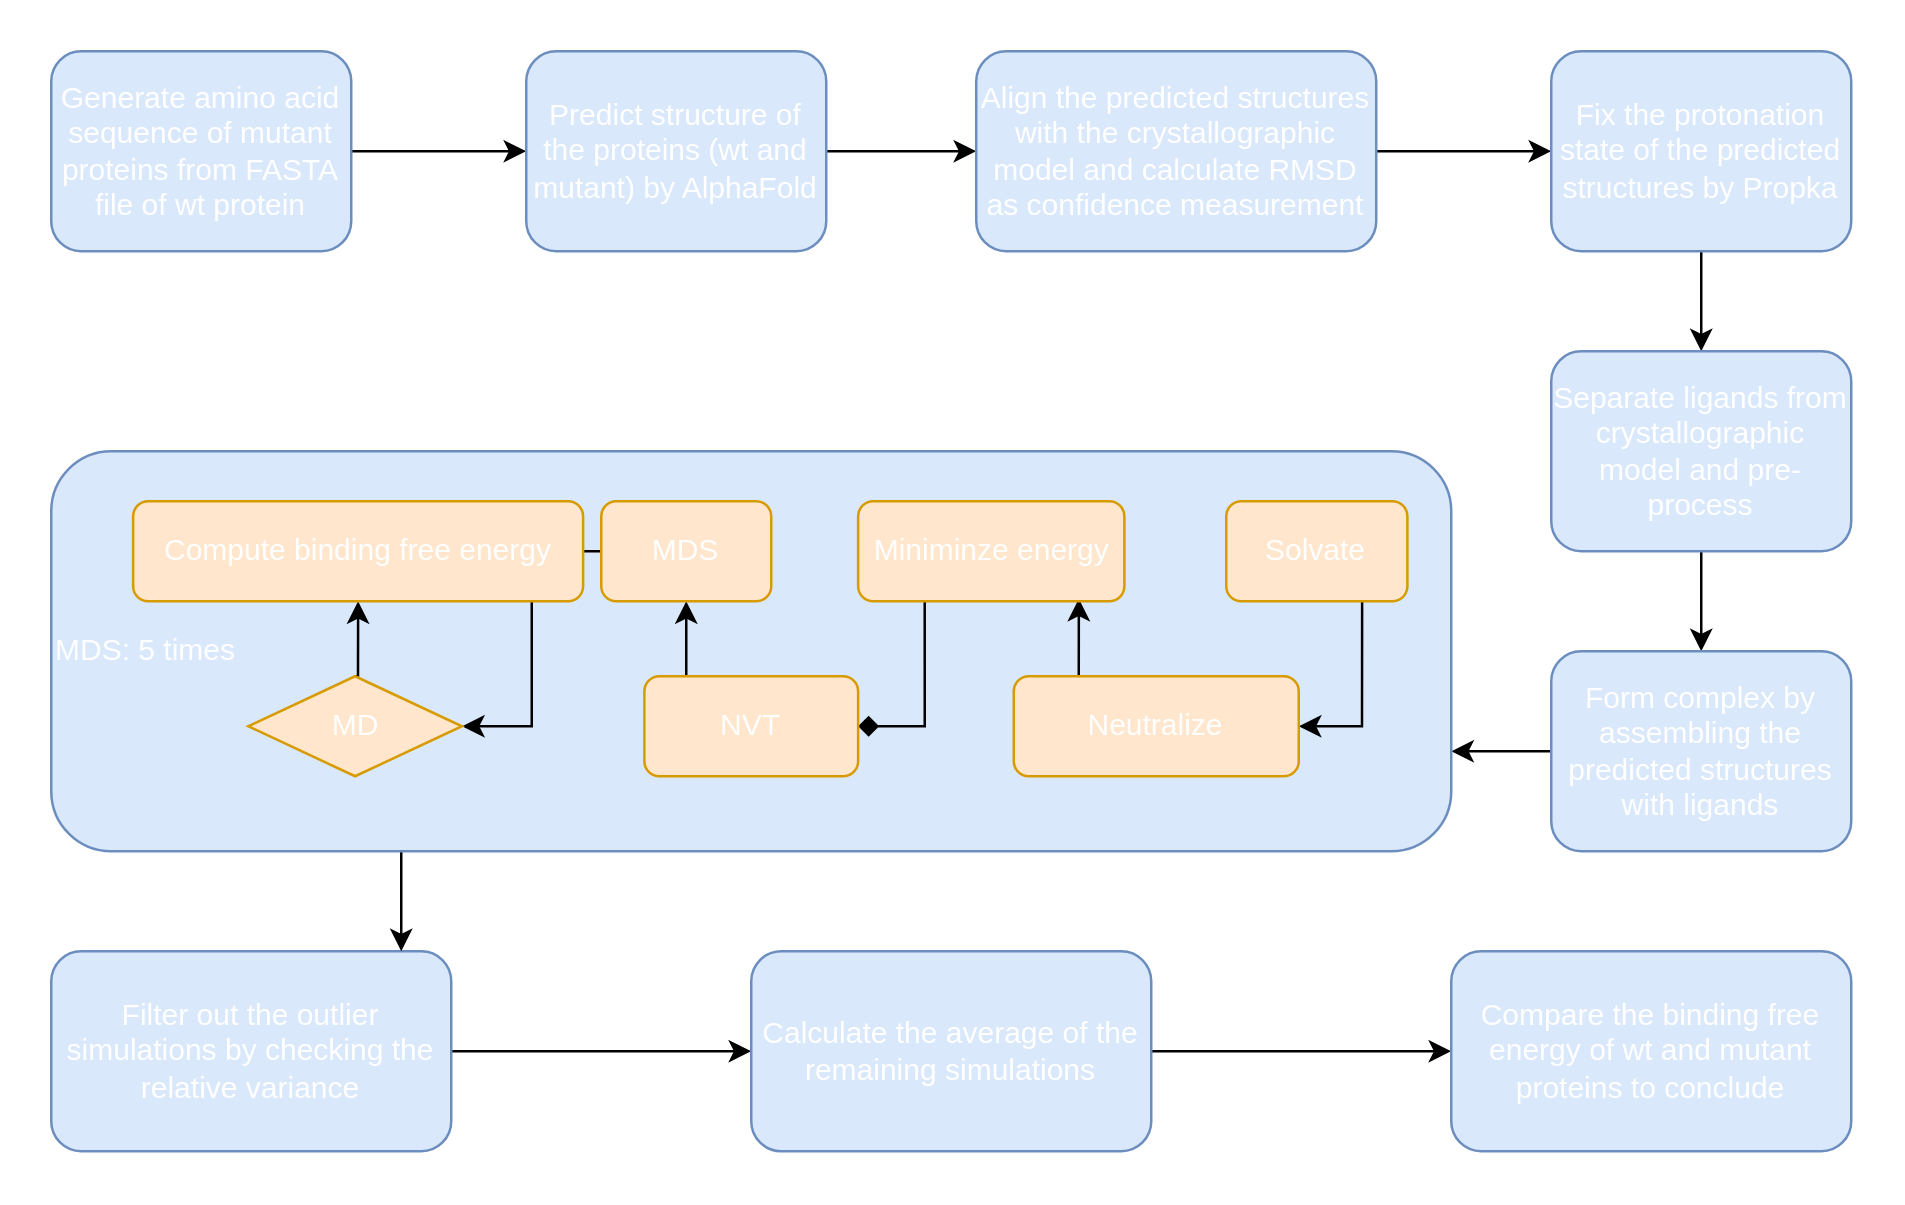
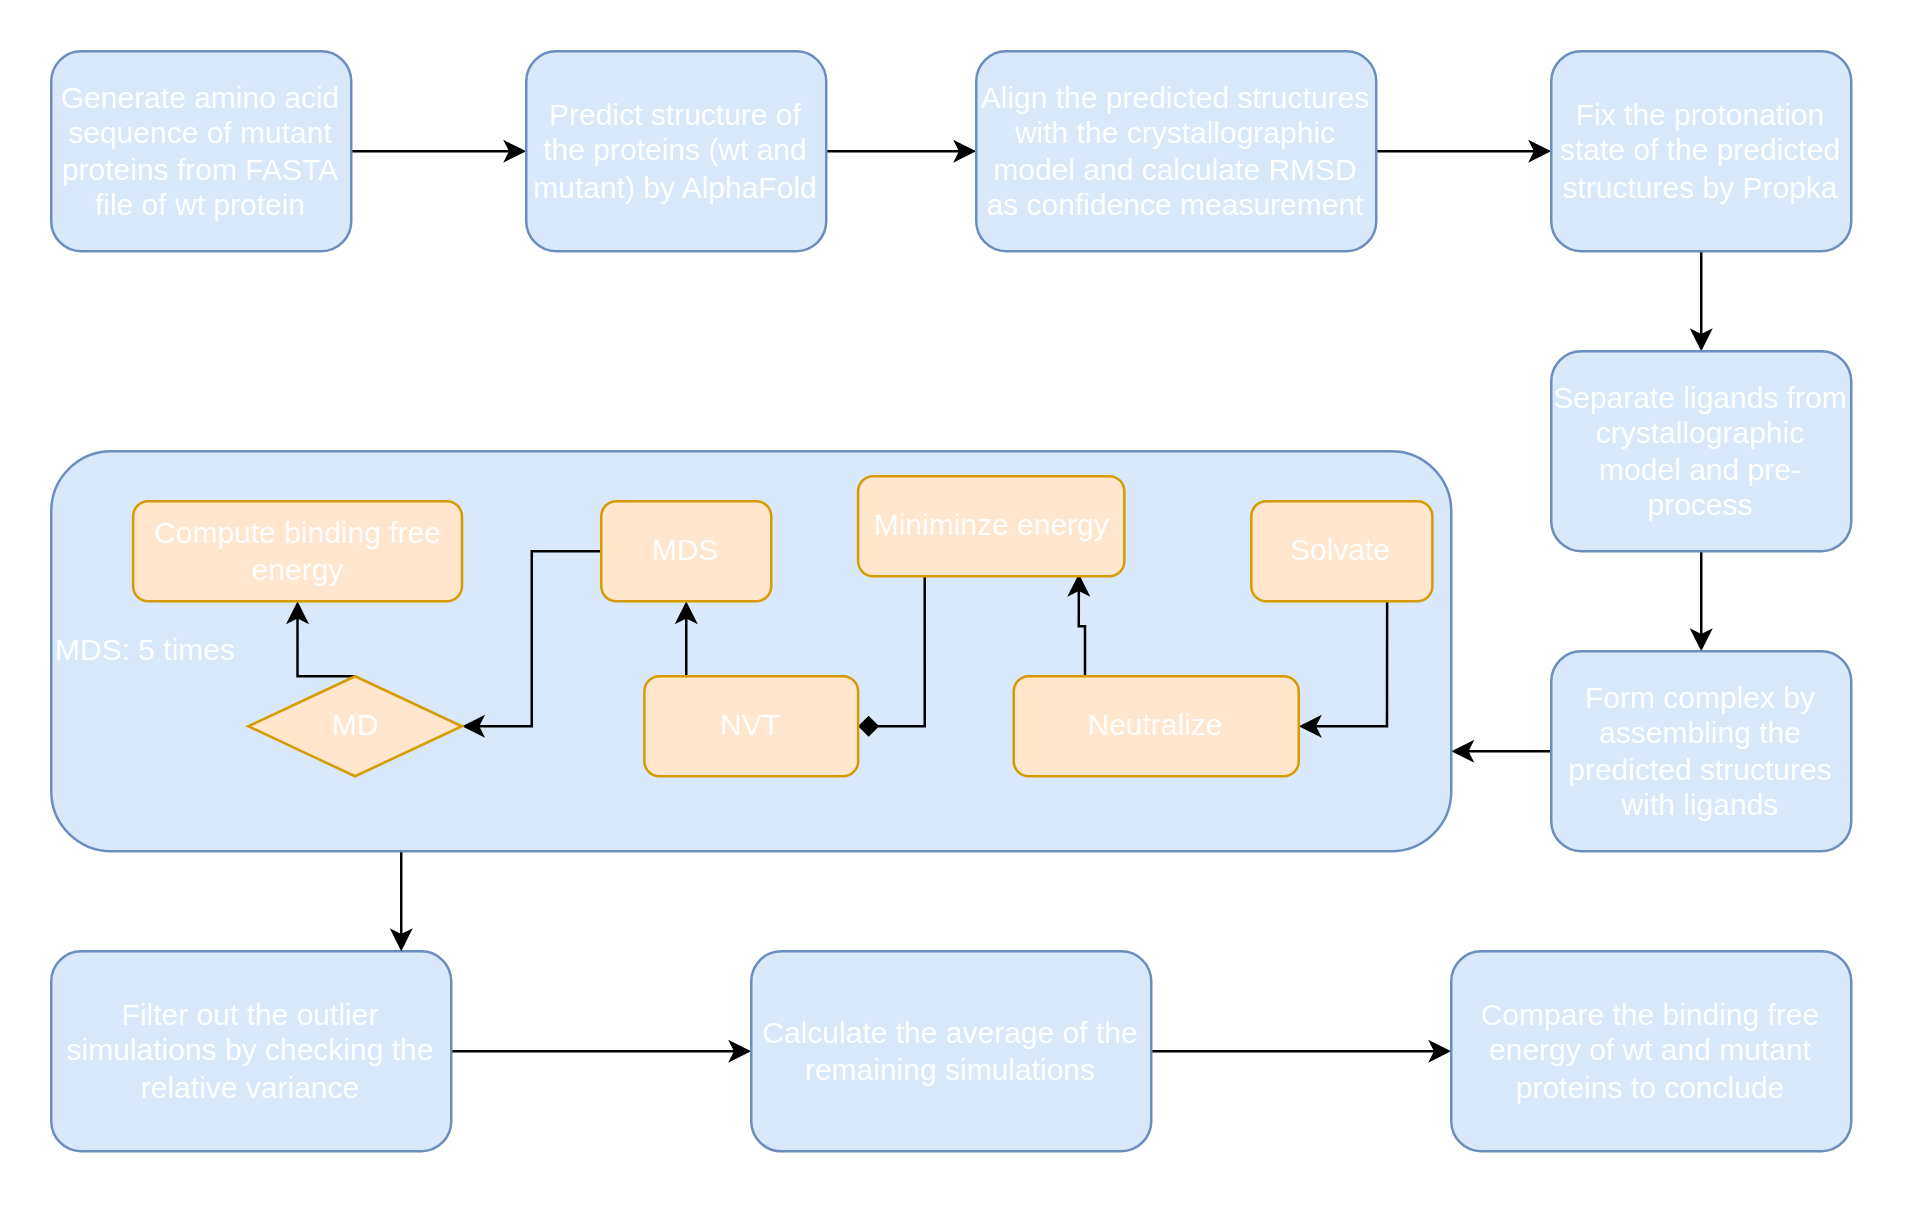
(358, 551) -> (298, 551)
(991, 551) -> (991, 526)
(1317, 551) -> (1342, 551)
